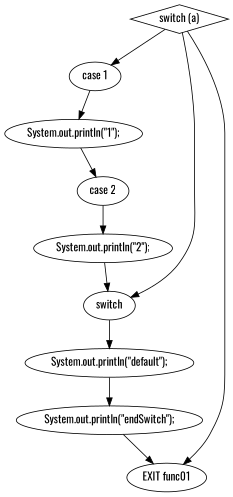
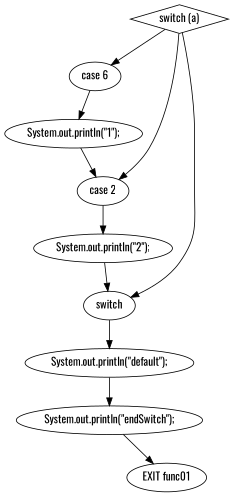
(95, 76) -> (95, 76)
(225, 246) -> (165, 110)
